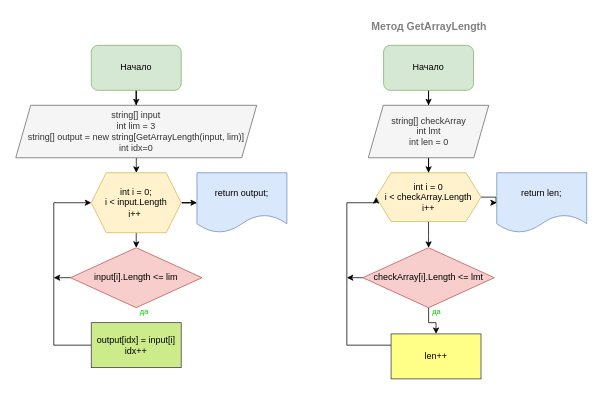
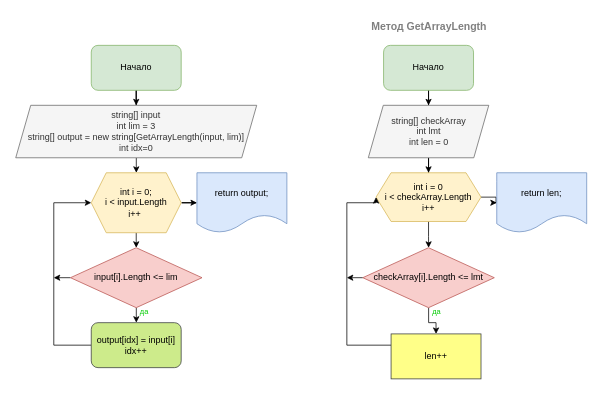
none -> (136, 313)
(136, 345) -> (136, 345)
